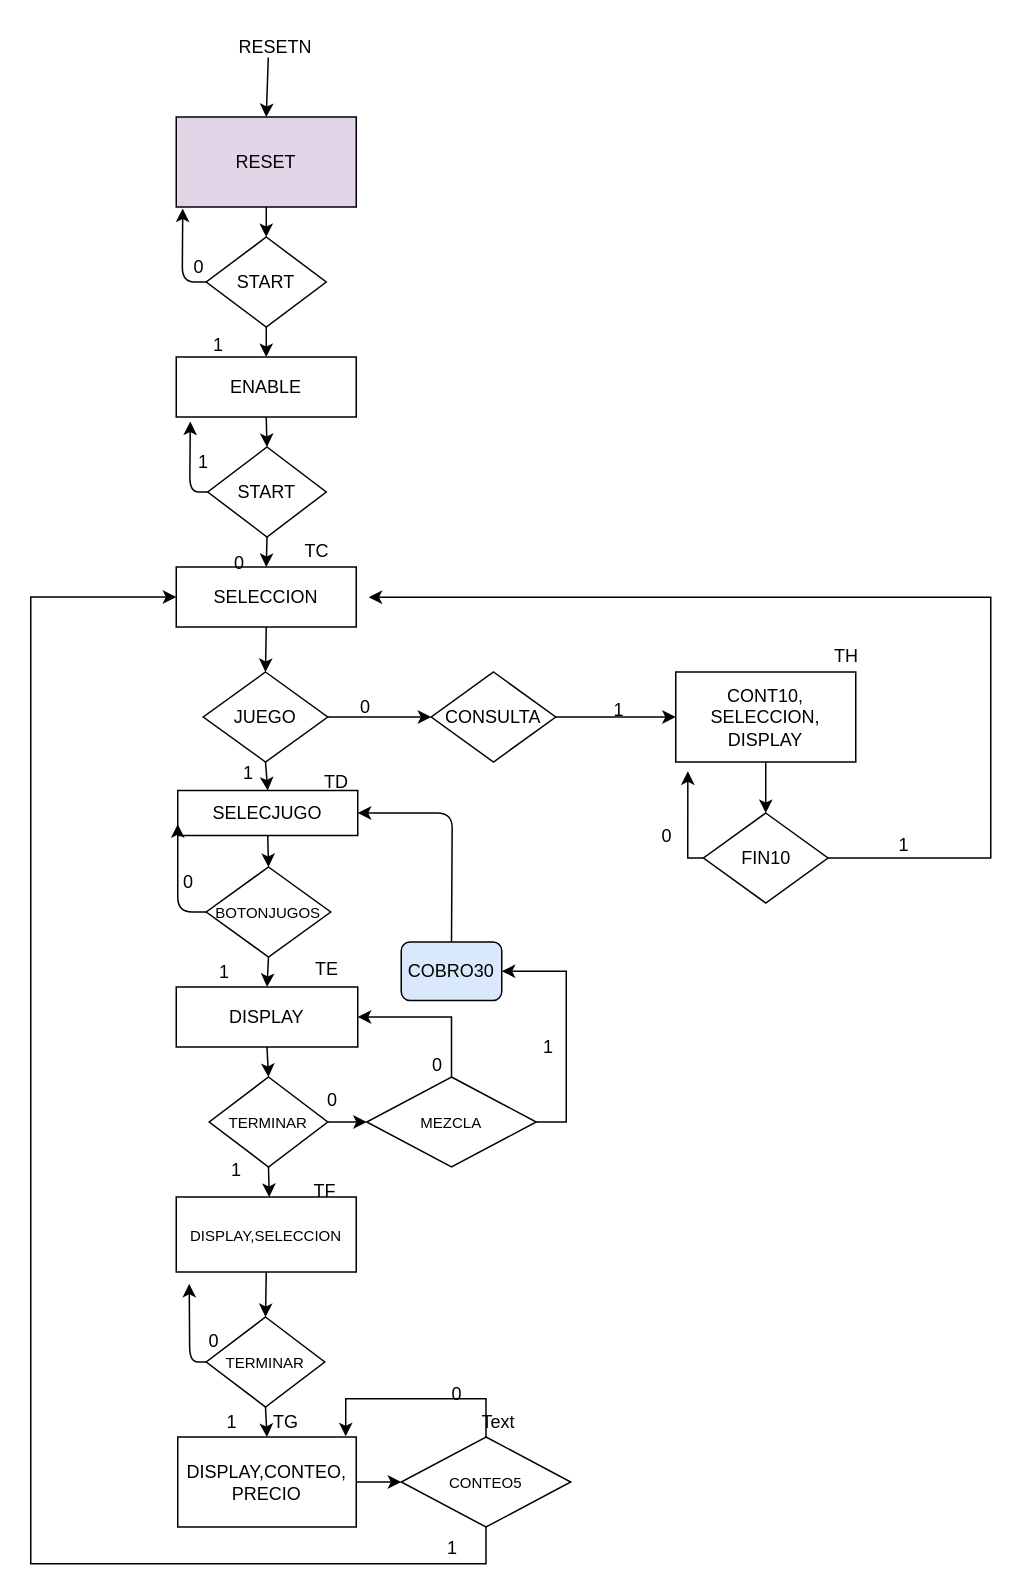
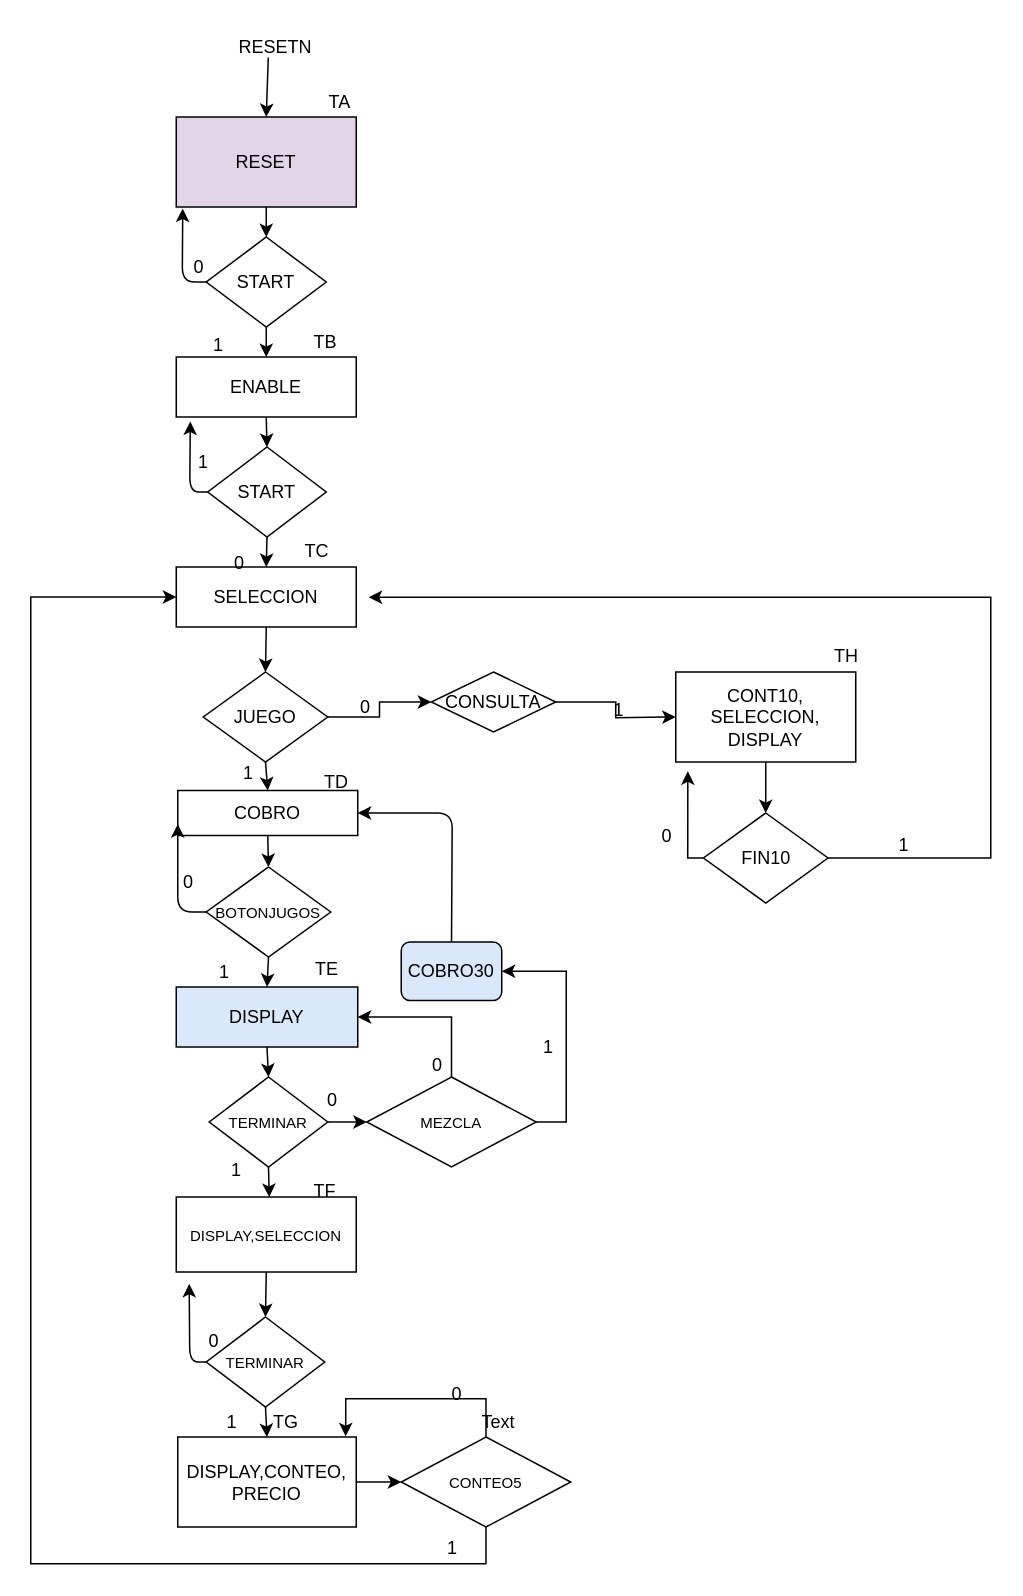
none -> (349, 102)
none -> (334, 342)
(494, 717) -> (494, 702)
(268, 814) -> (268, 814)
(267, 1017) -> (267, 1017)
